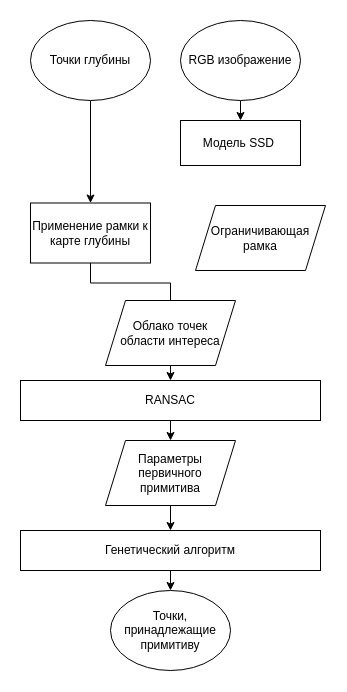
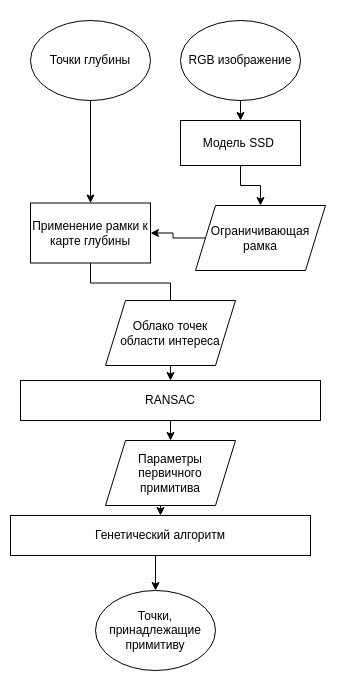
none -> (247, 186)
none -> (178, 238)
(171, 551) -> (161, 536)
(171, 631) -> (156, 631)
